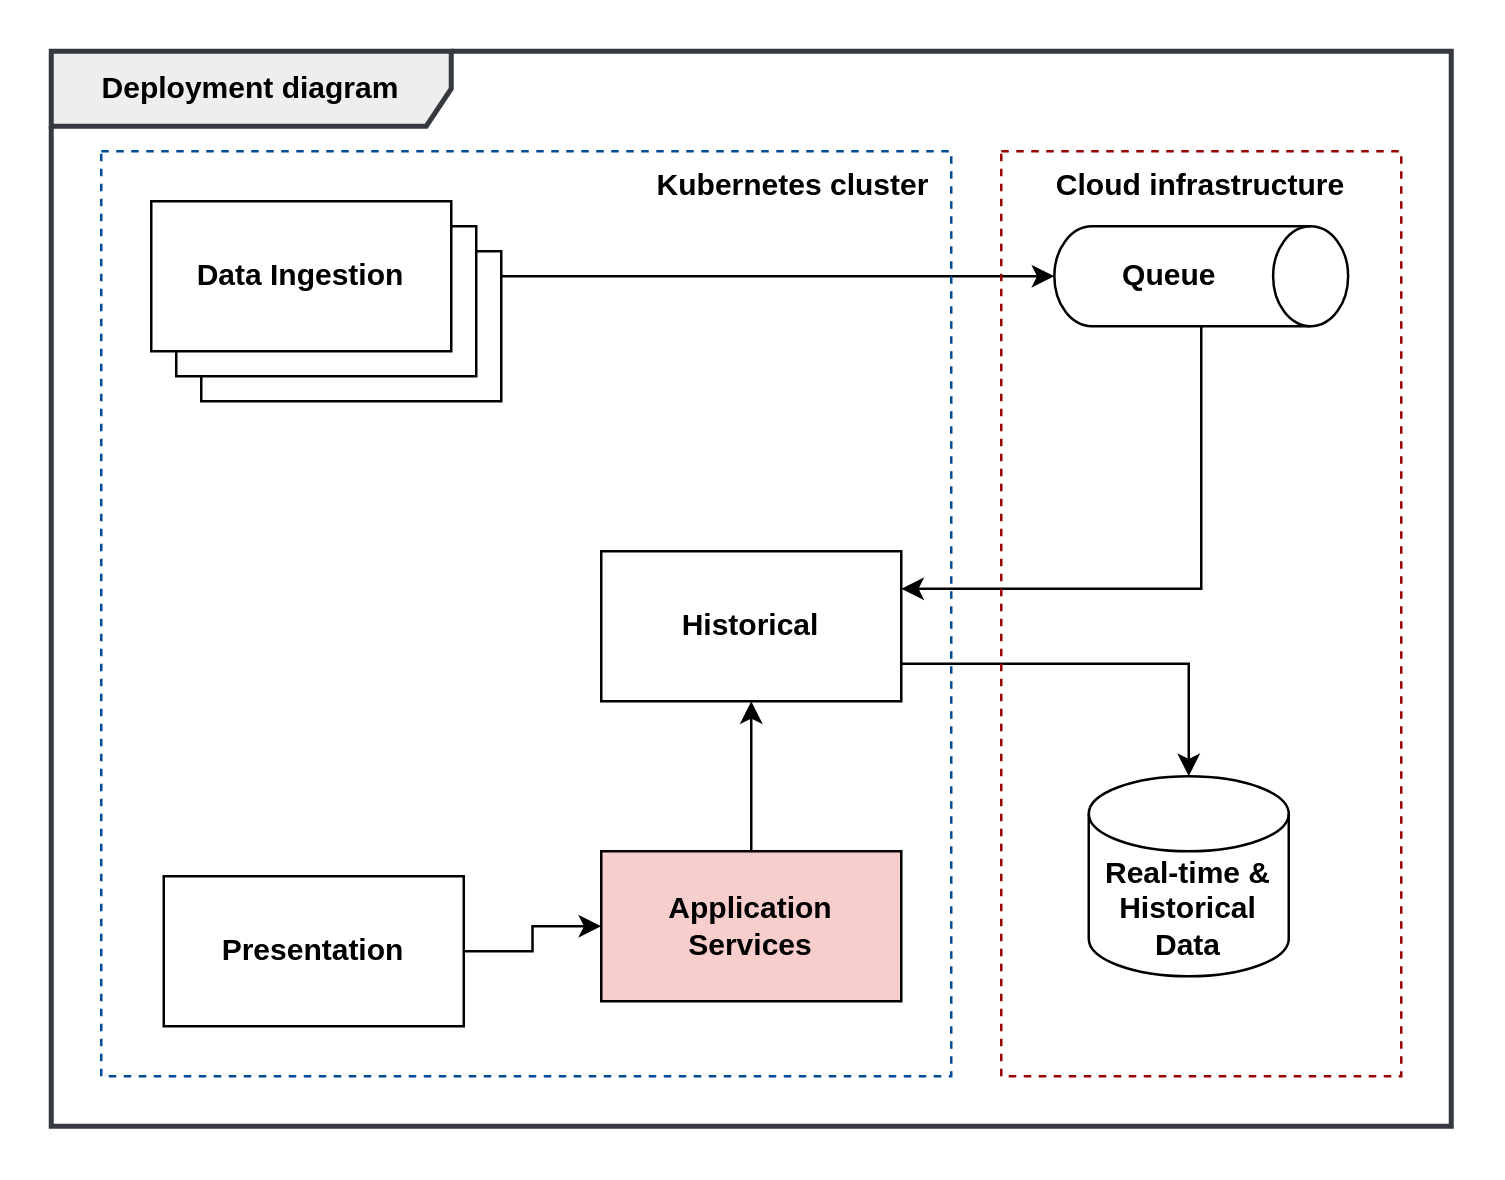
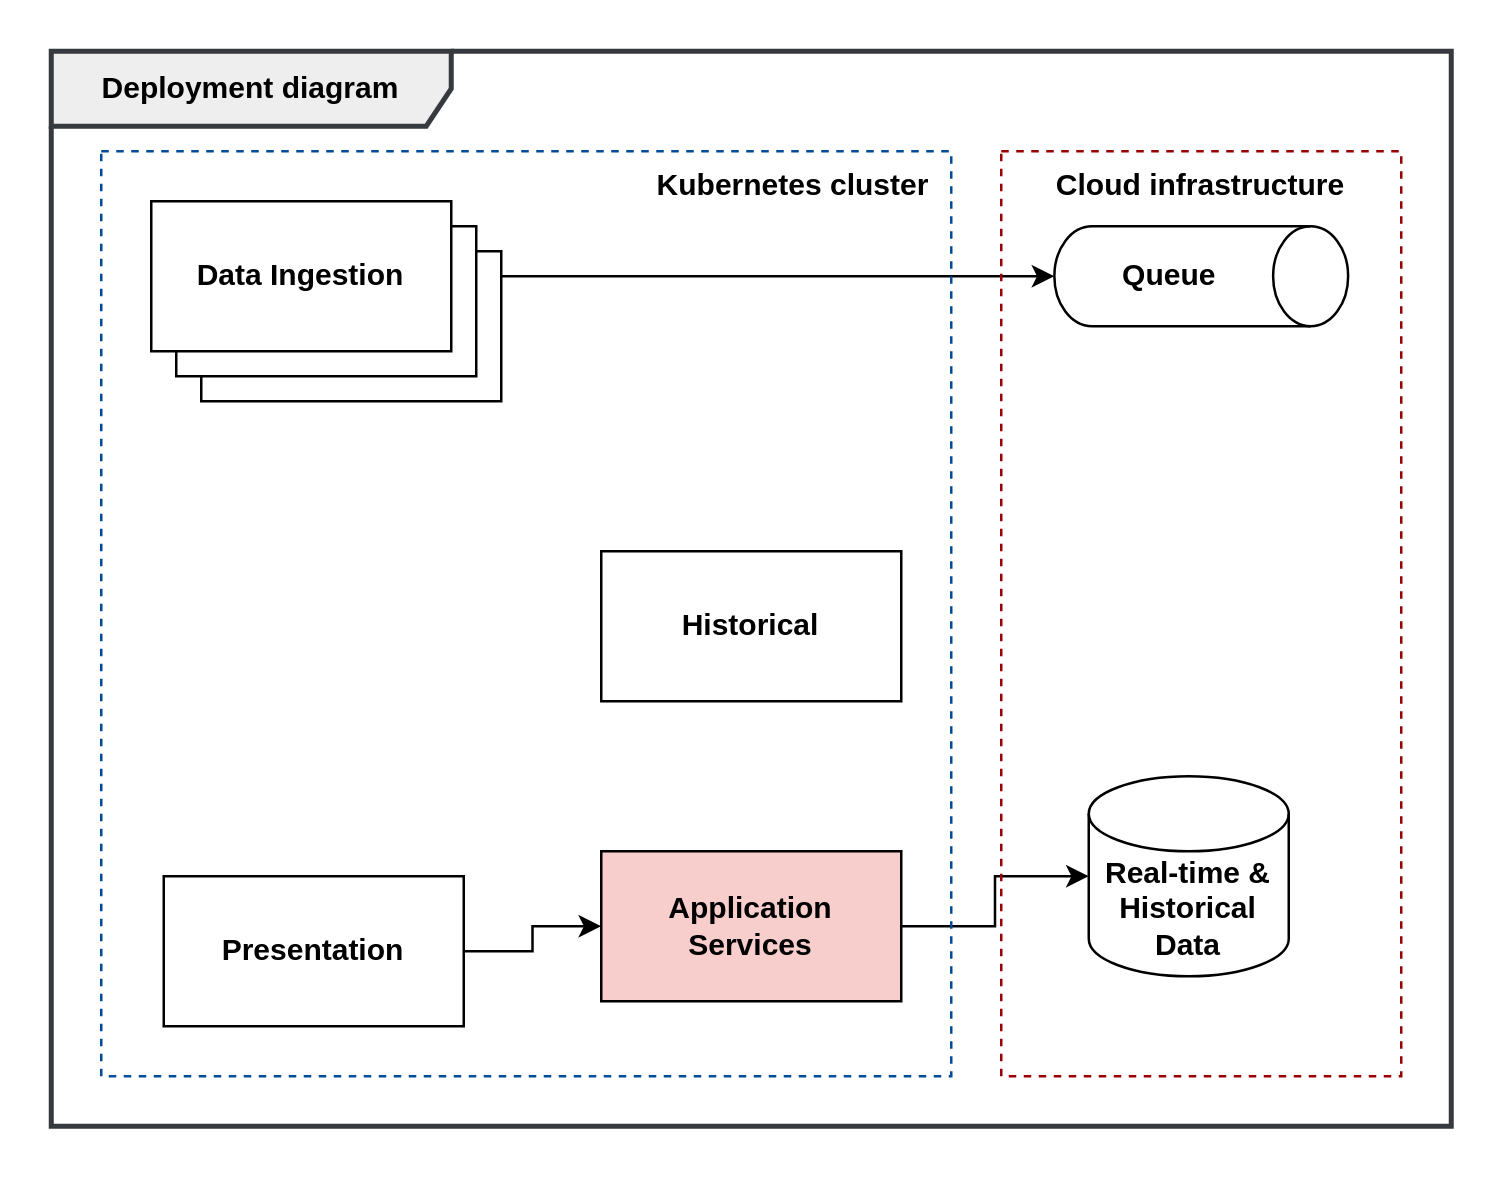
(1190, 589) -> none
(1093, 664) -> none
(751, 784) -> (995, 909)
